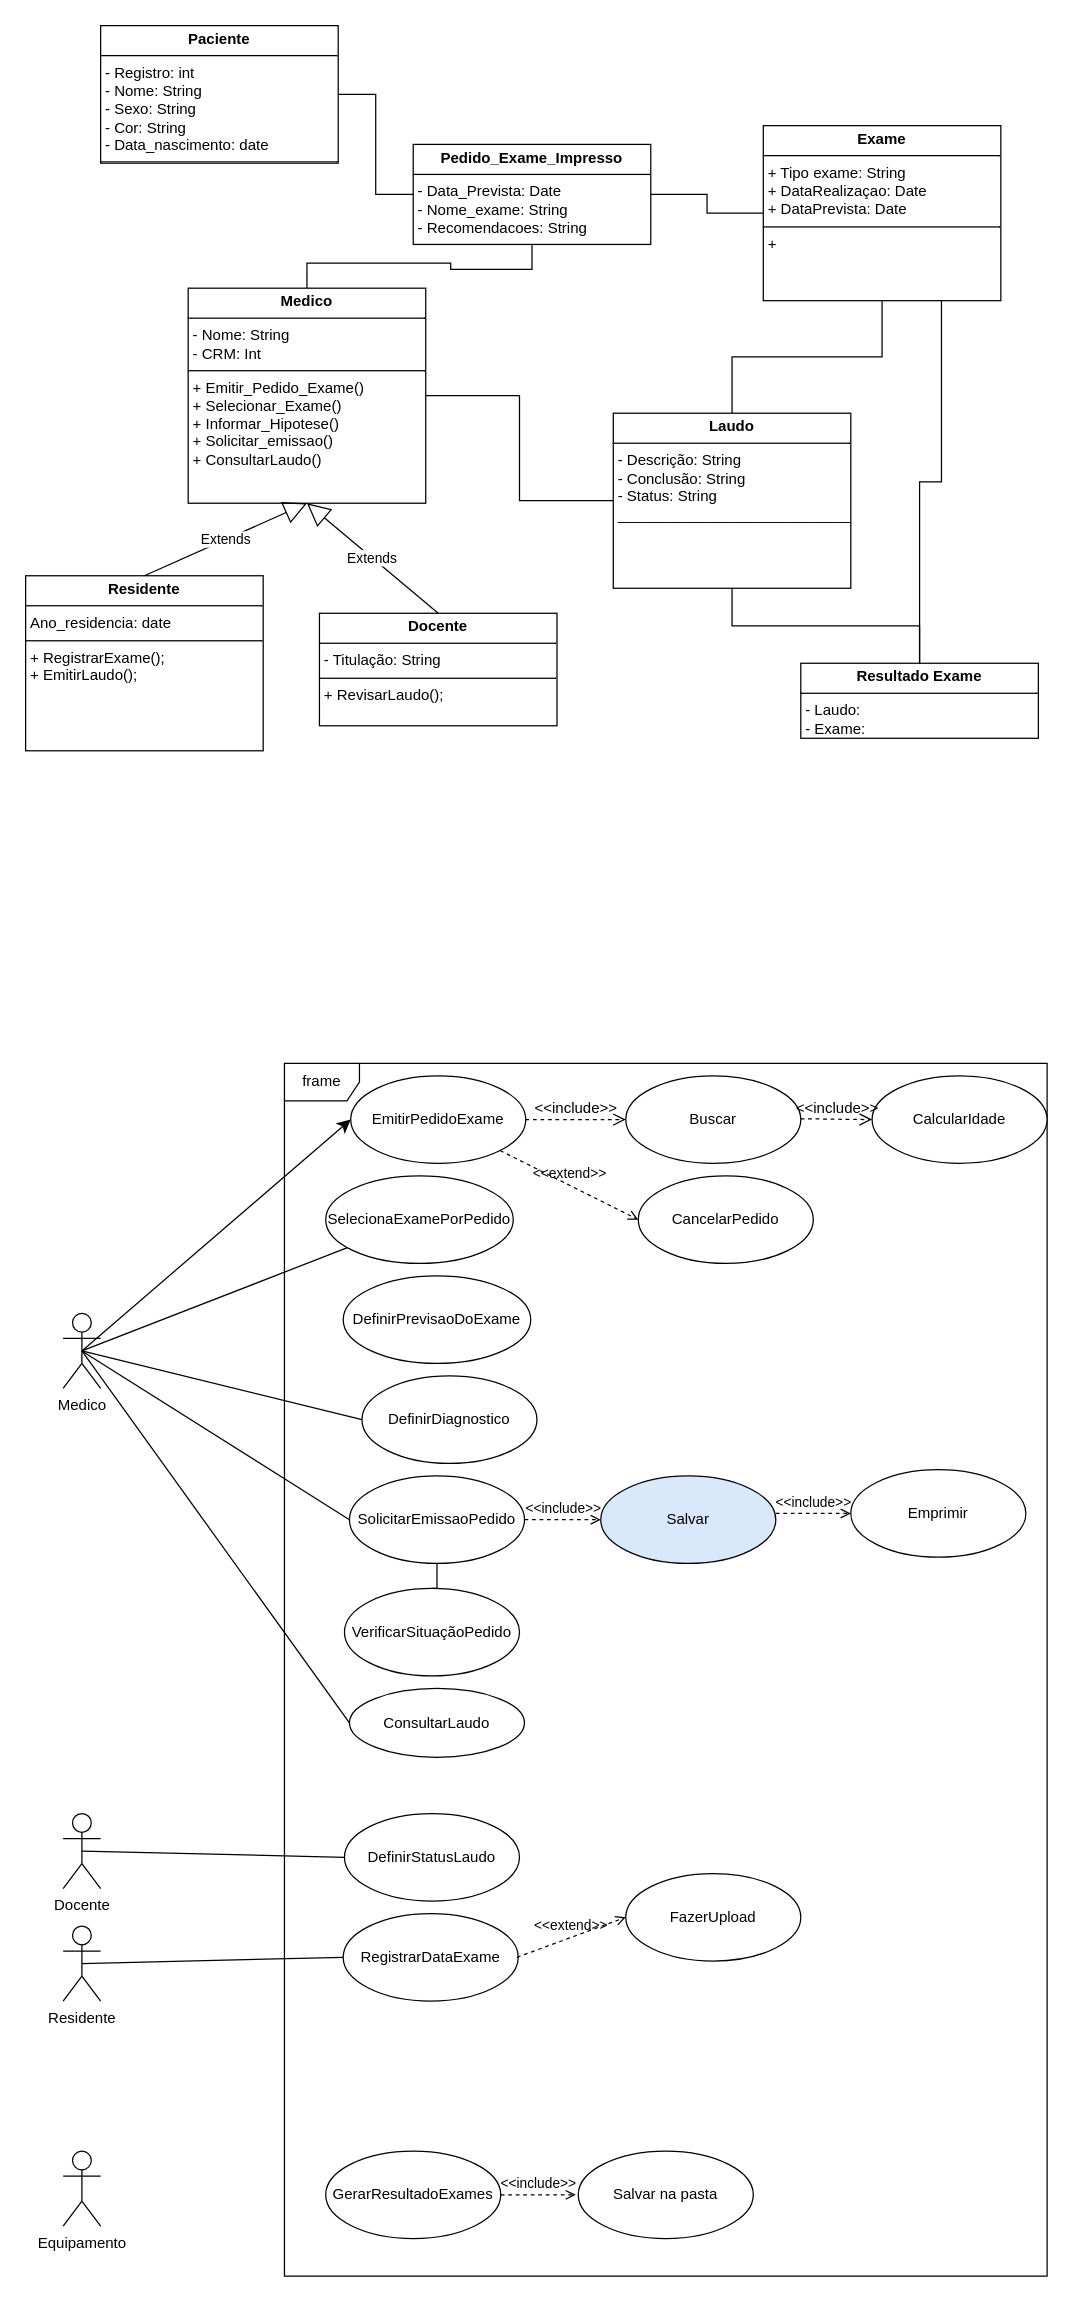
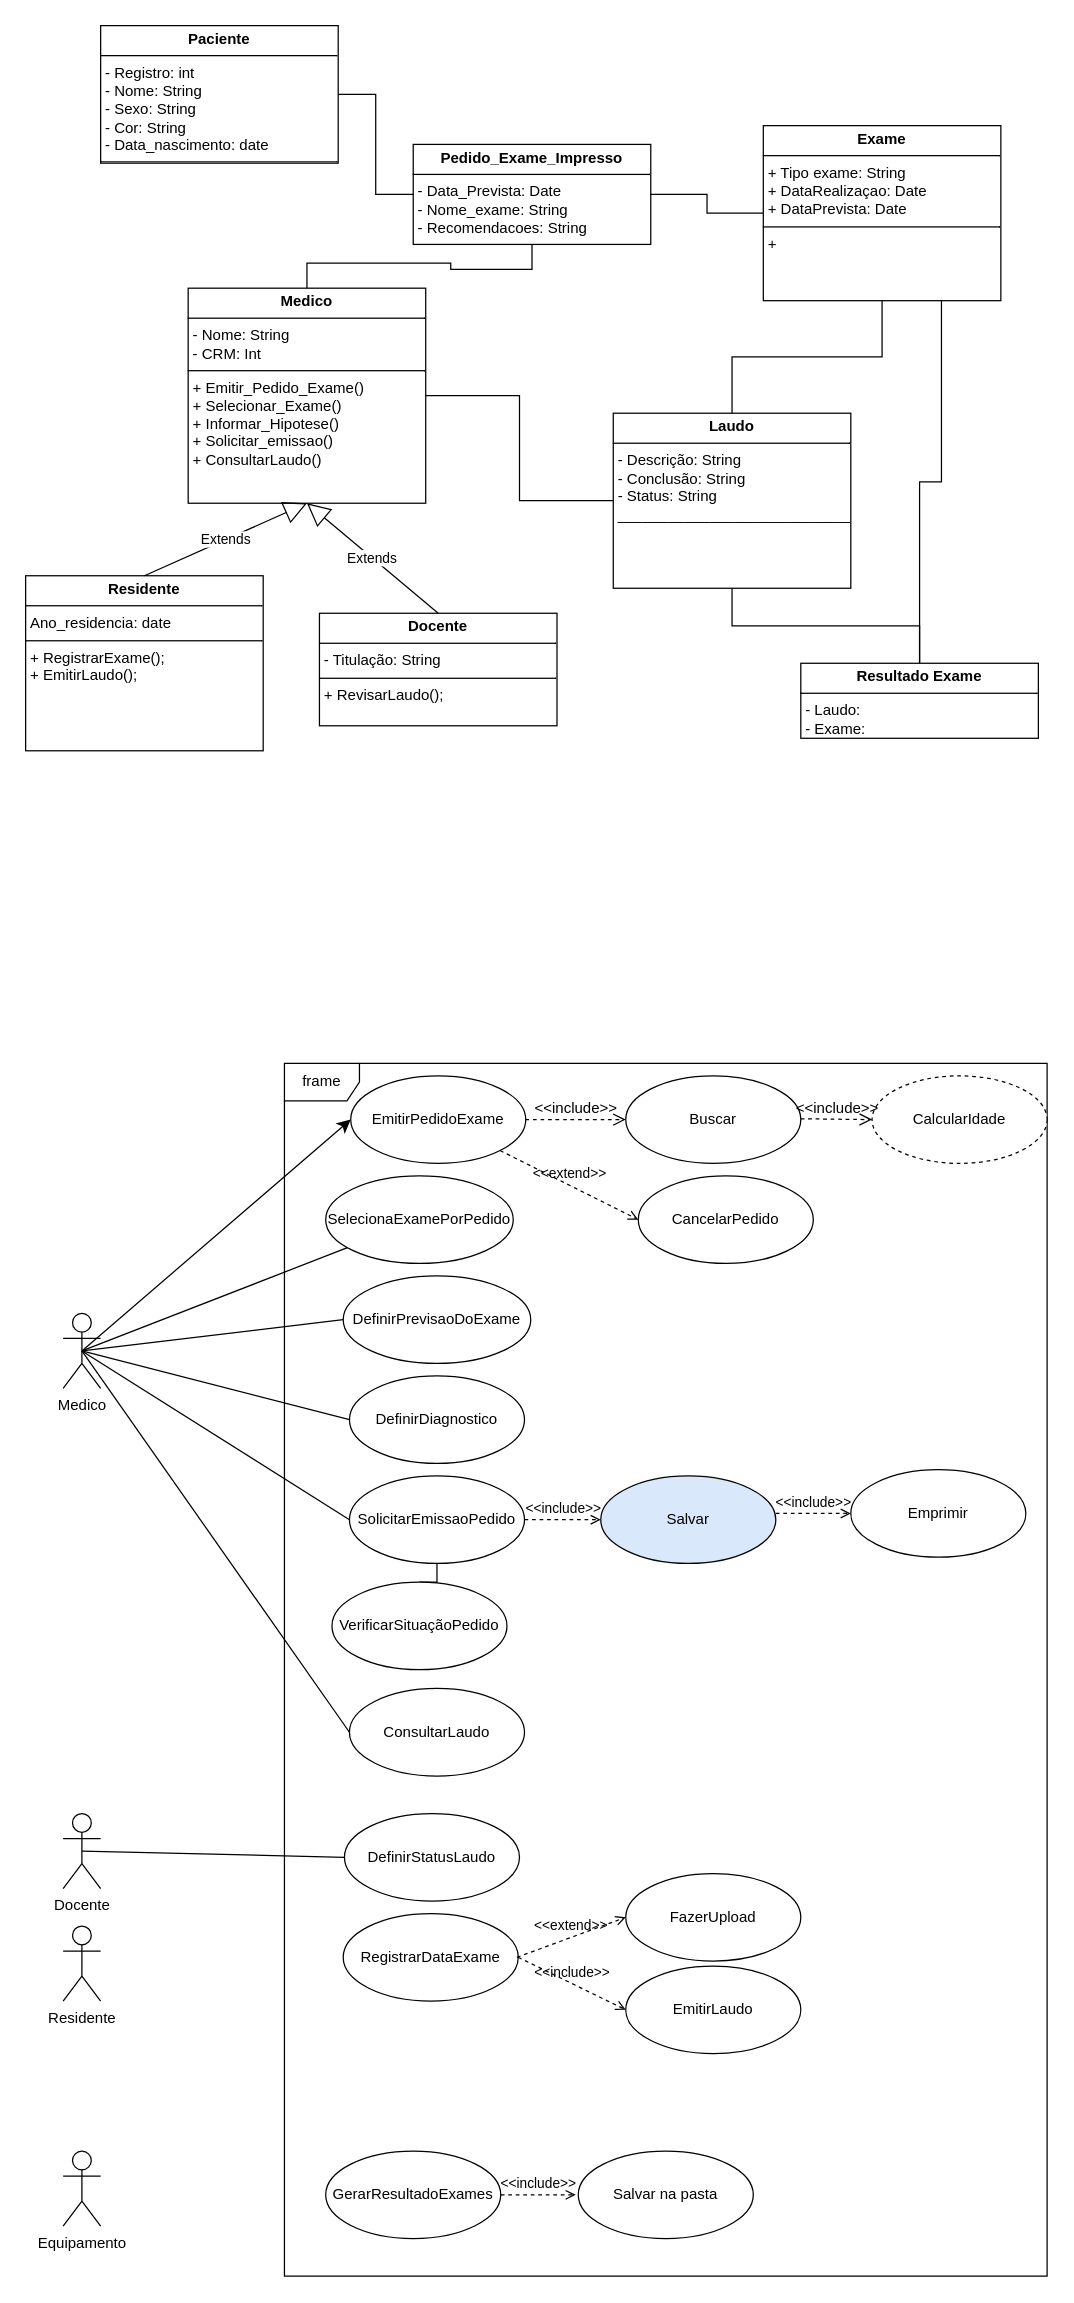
(959, 1119) -> (959, 1119)
none -> (218, 1334)
(449, 1419) -> (437, 1419)
(432, 1632) -> (419, 1626)
(437, 1723) -> (437, 1732)
(213, 1960) -> none
none -> (572, 1983)
none -> (713, 2009)
